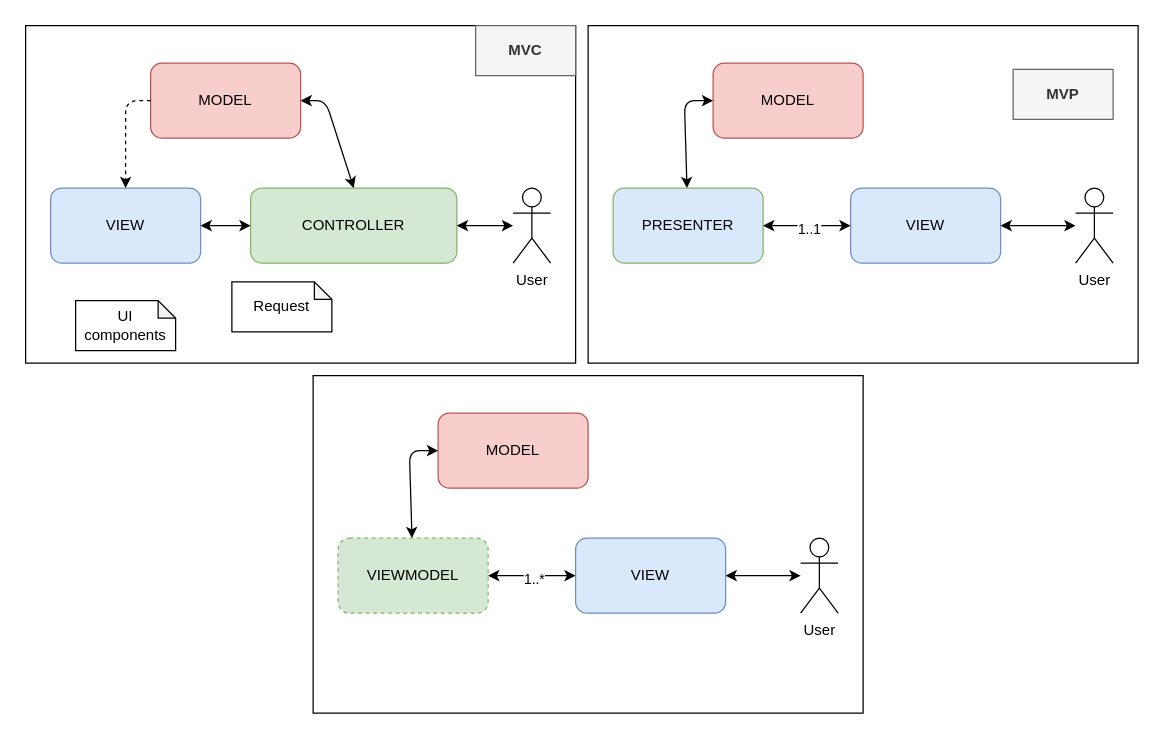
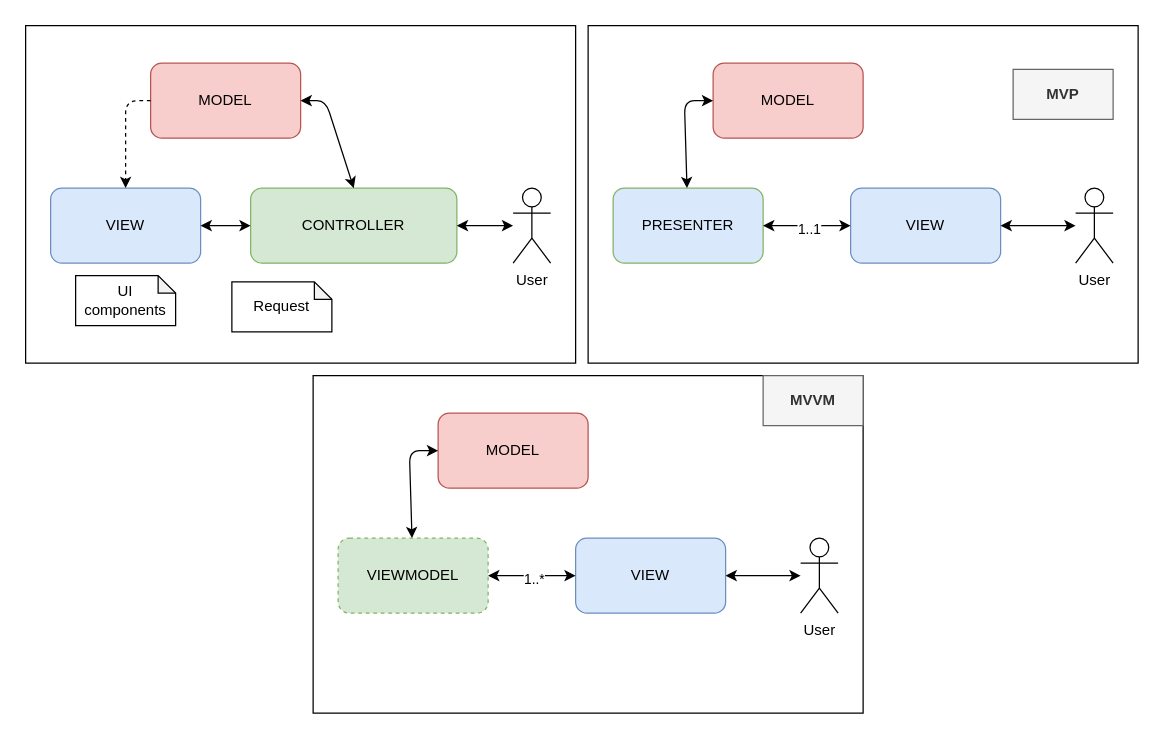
(526, 51) -> none
(126, 326) -> (126, 301)
none -> (813, 401)
